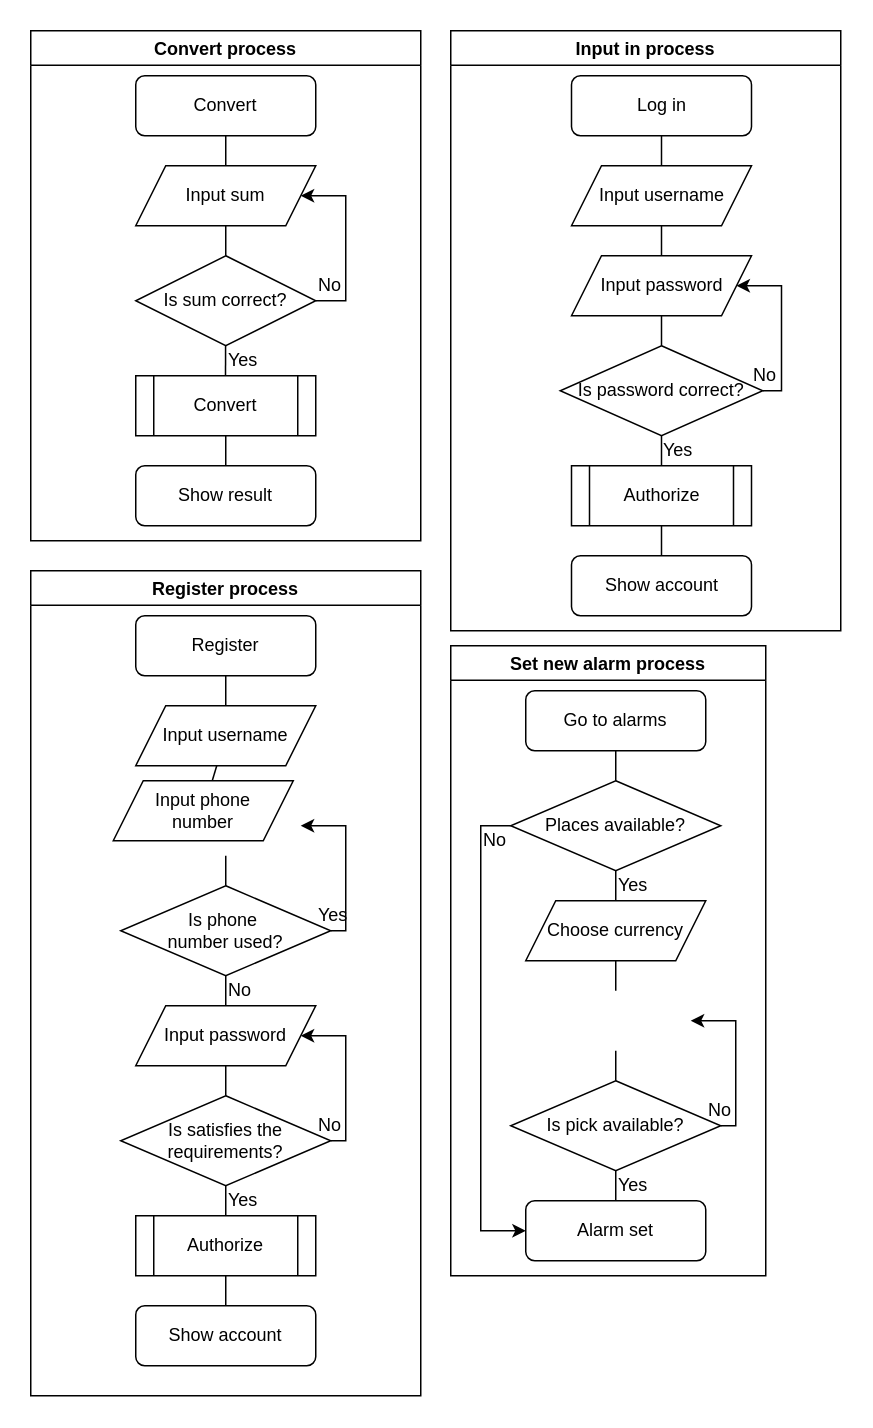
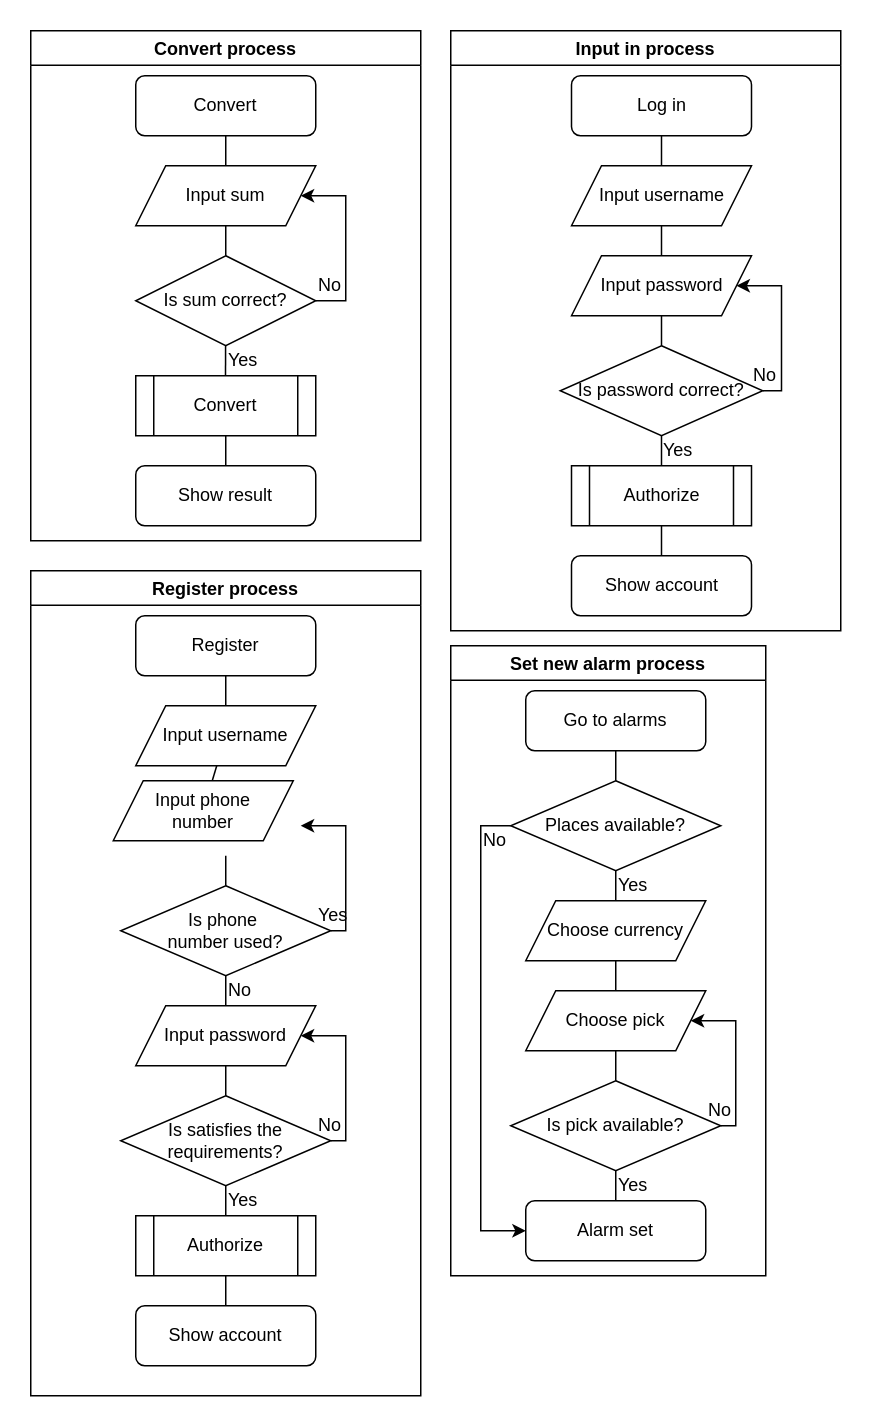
none -> (616, 1021)
